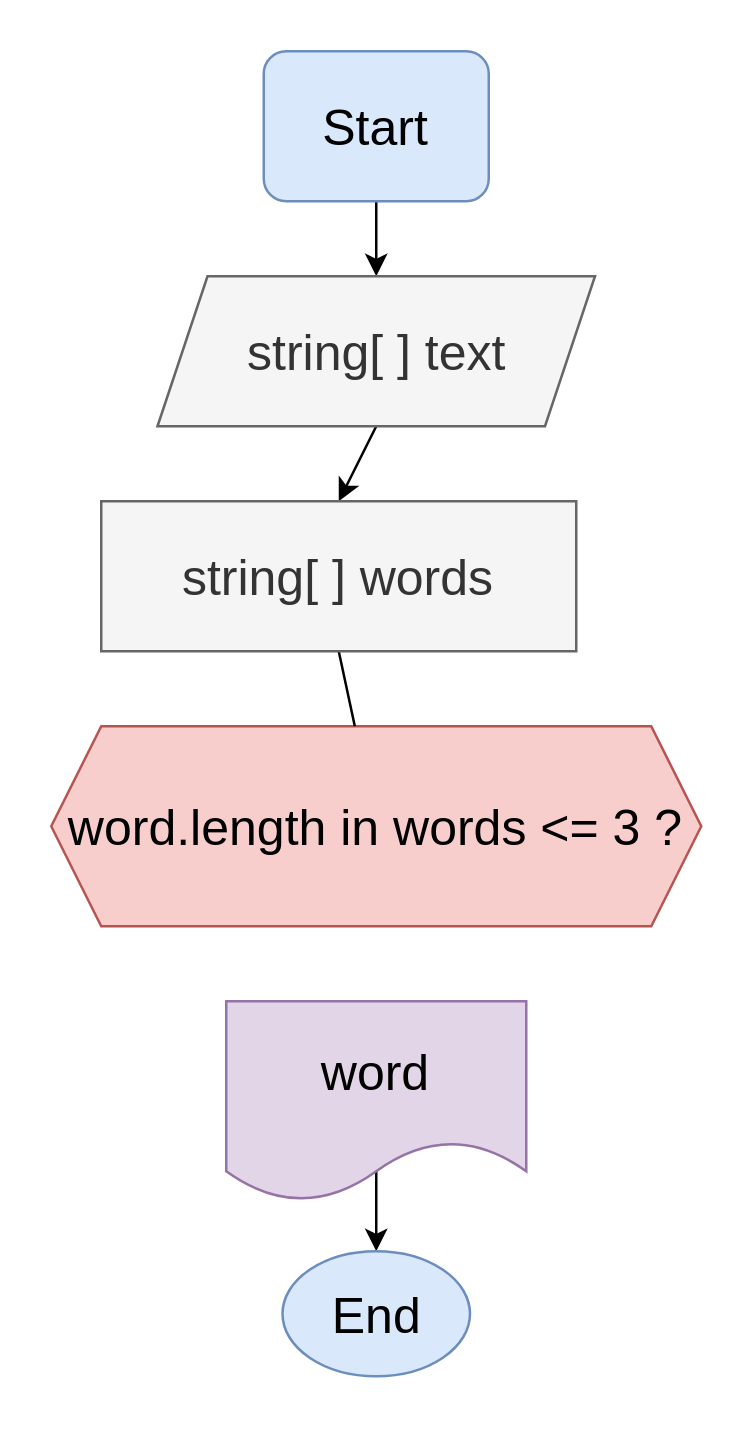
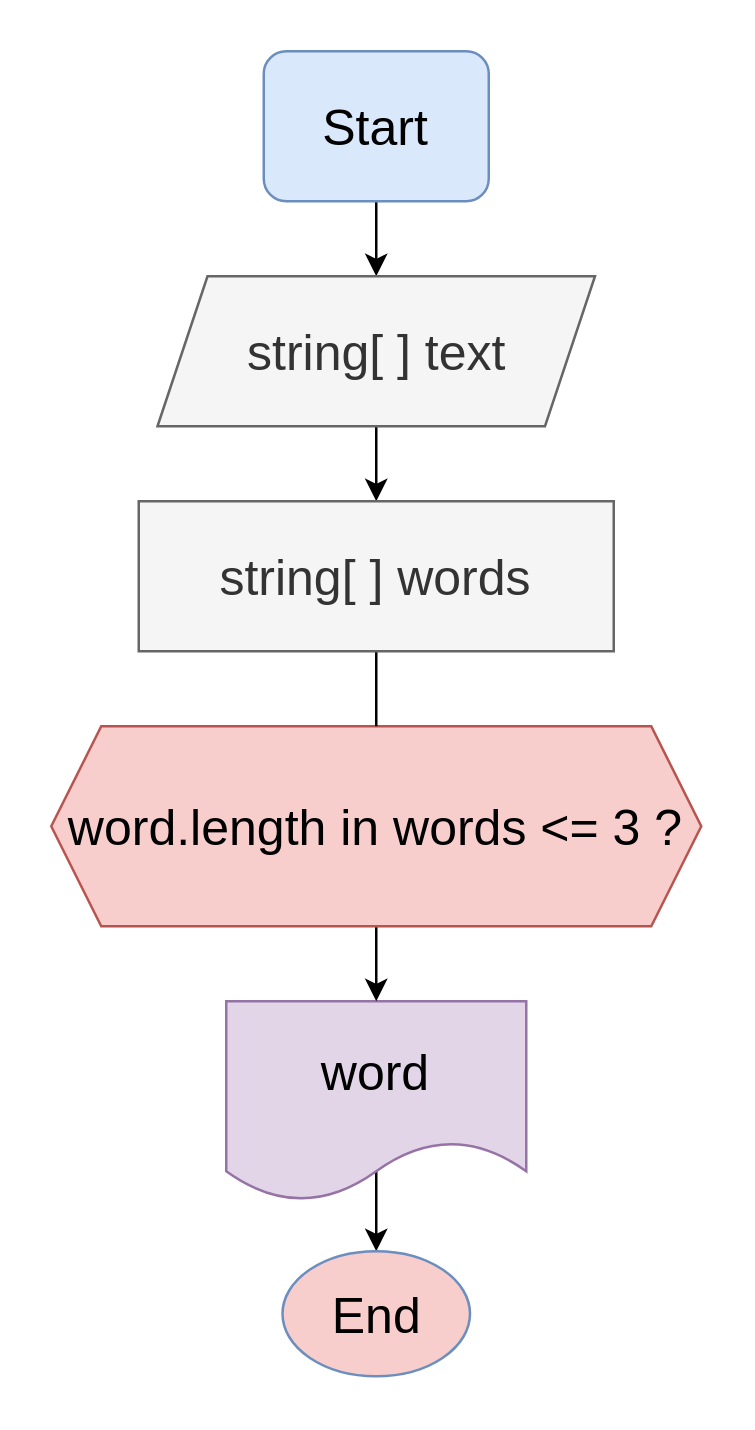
(339, 576) -> (376, 576)
none -> (376, 955)
(376, 1314) -> (376, 1314)
